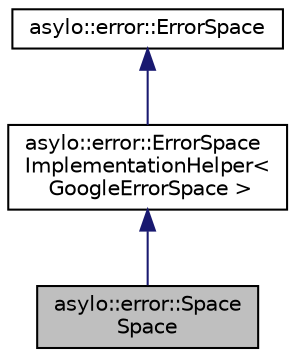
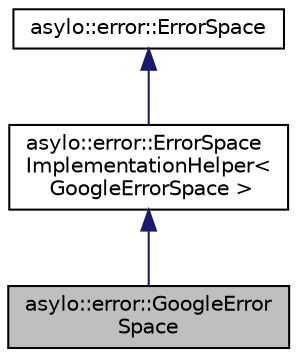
(148, 317) -> (149, 317)
